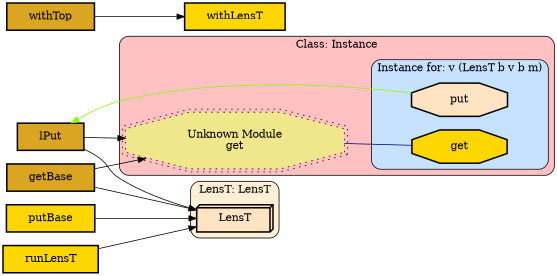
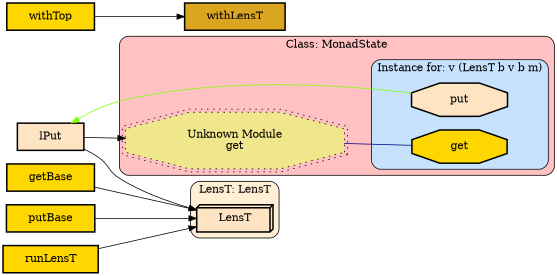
(51, 17) -> (51, 17)
(235, 17) -> (235, 17)
(337, 45) -> (337, 45)
(51, 137) -> (51, 137)
(114, 165) -> none
(51, 178) -> (51, 178)
